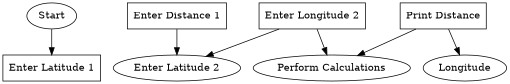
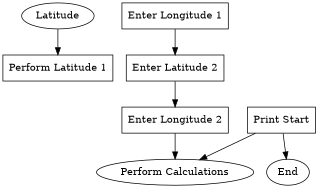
(52, 16) -> (58, 16)
(177, 16) -> (175, 16)
(443, 16) -> (281, 120)
(246, 41) -> (175, 91)
(52, 68) -> (58, 68)
(177, 68) -> (175, 68)
(465, 68) -> (288, 172)
